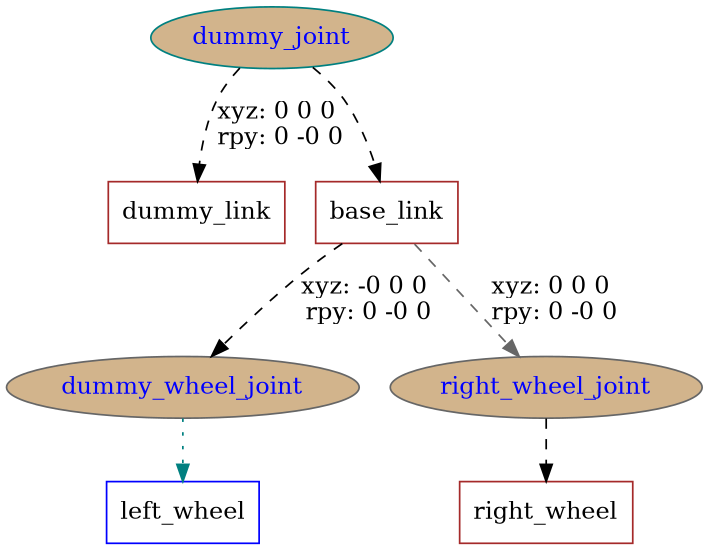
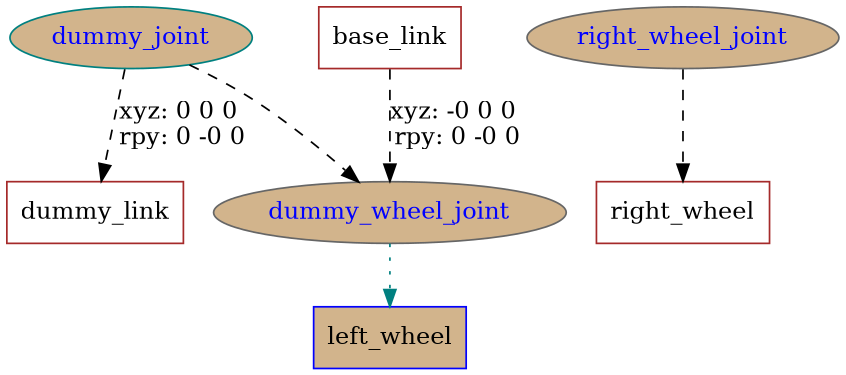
(351, 111) -> (271, 112)
(461, 294) -> none
(183, 512) -> (390, 338)
